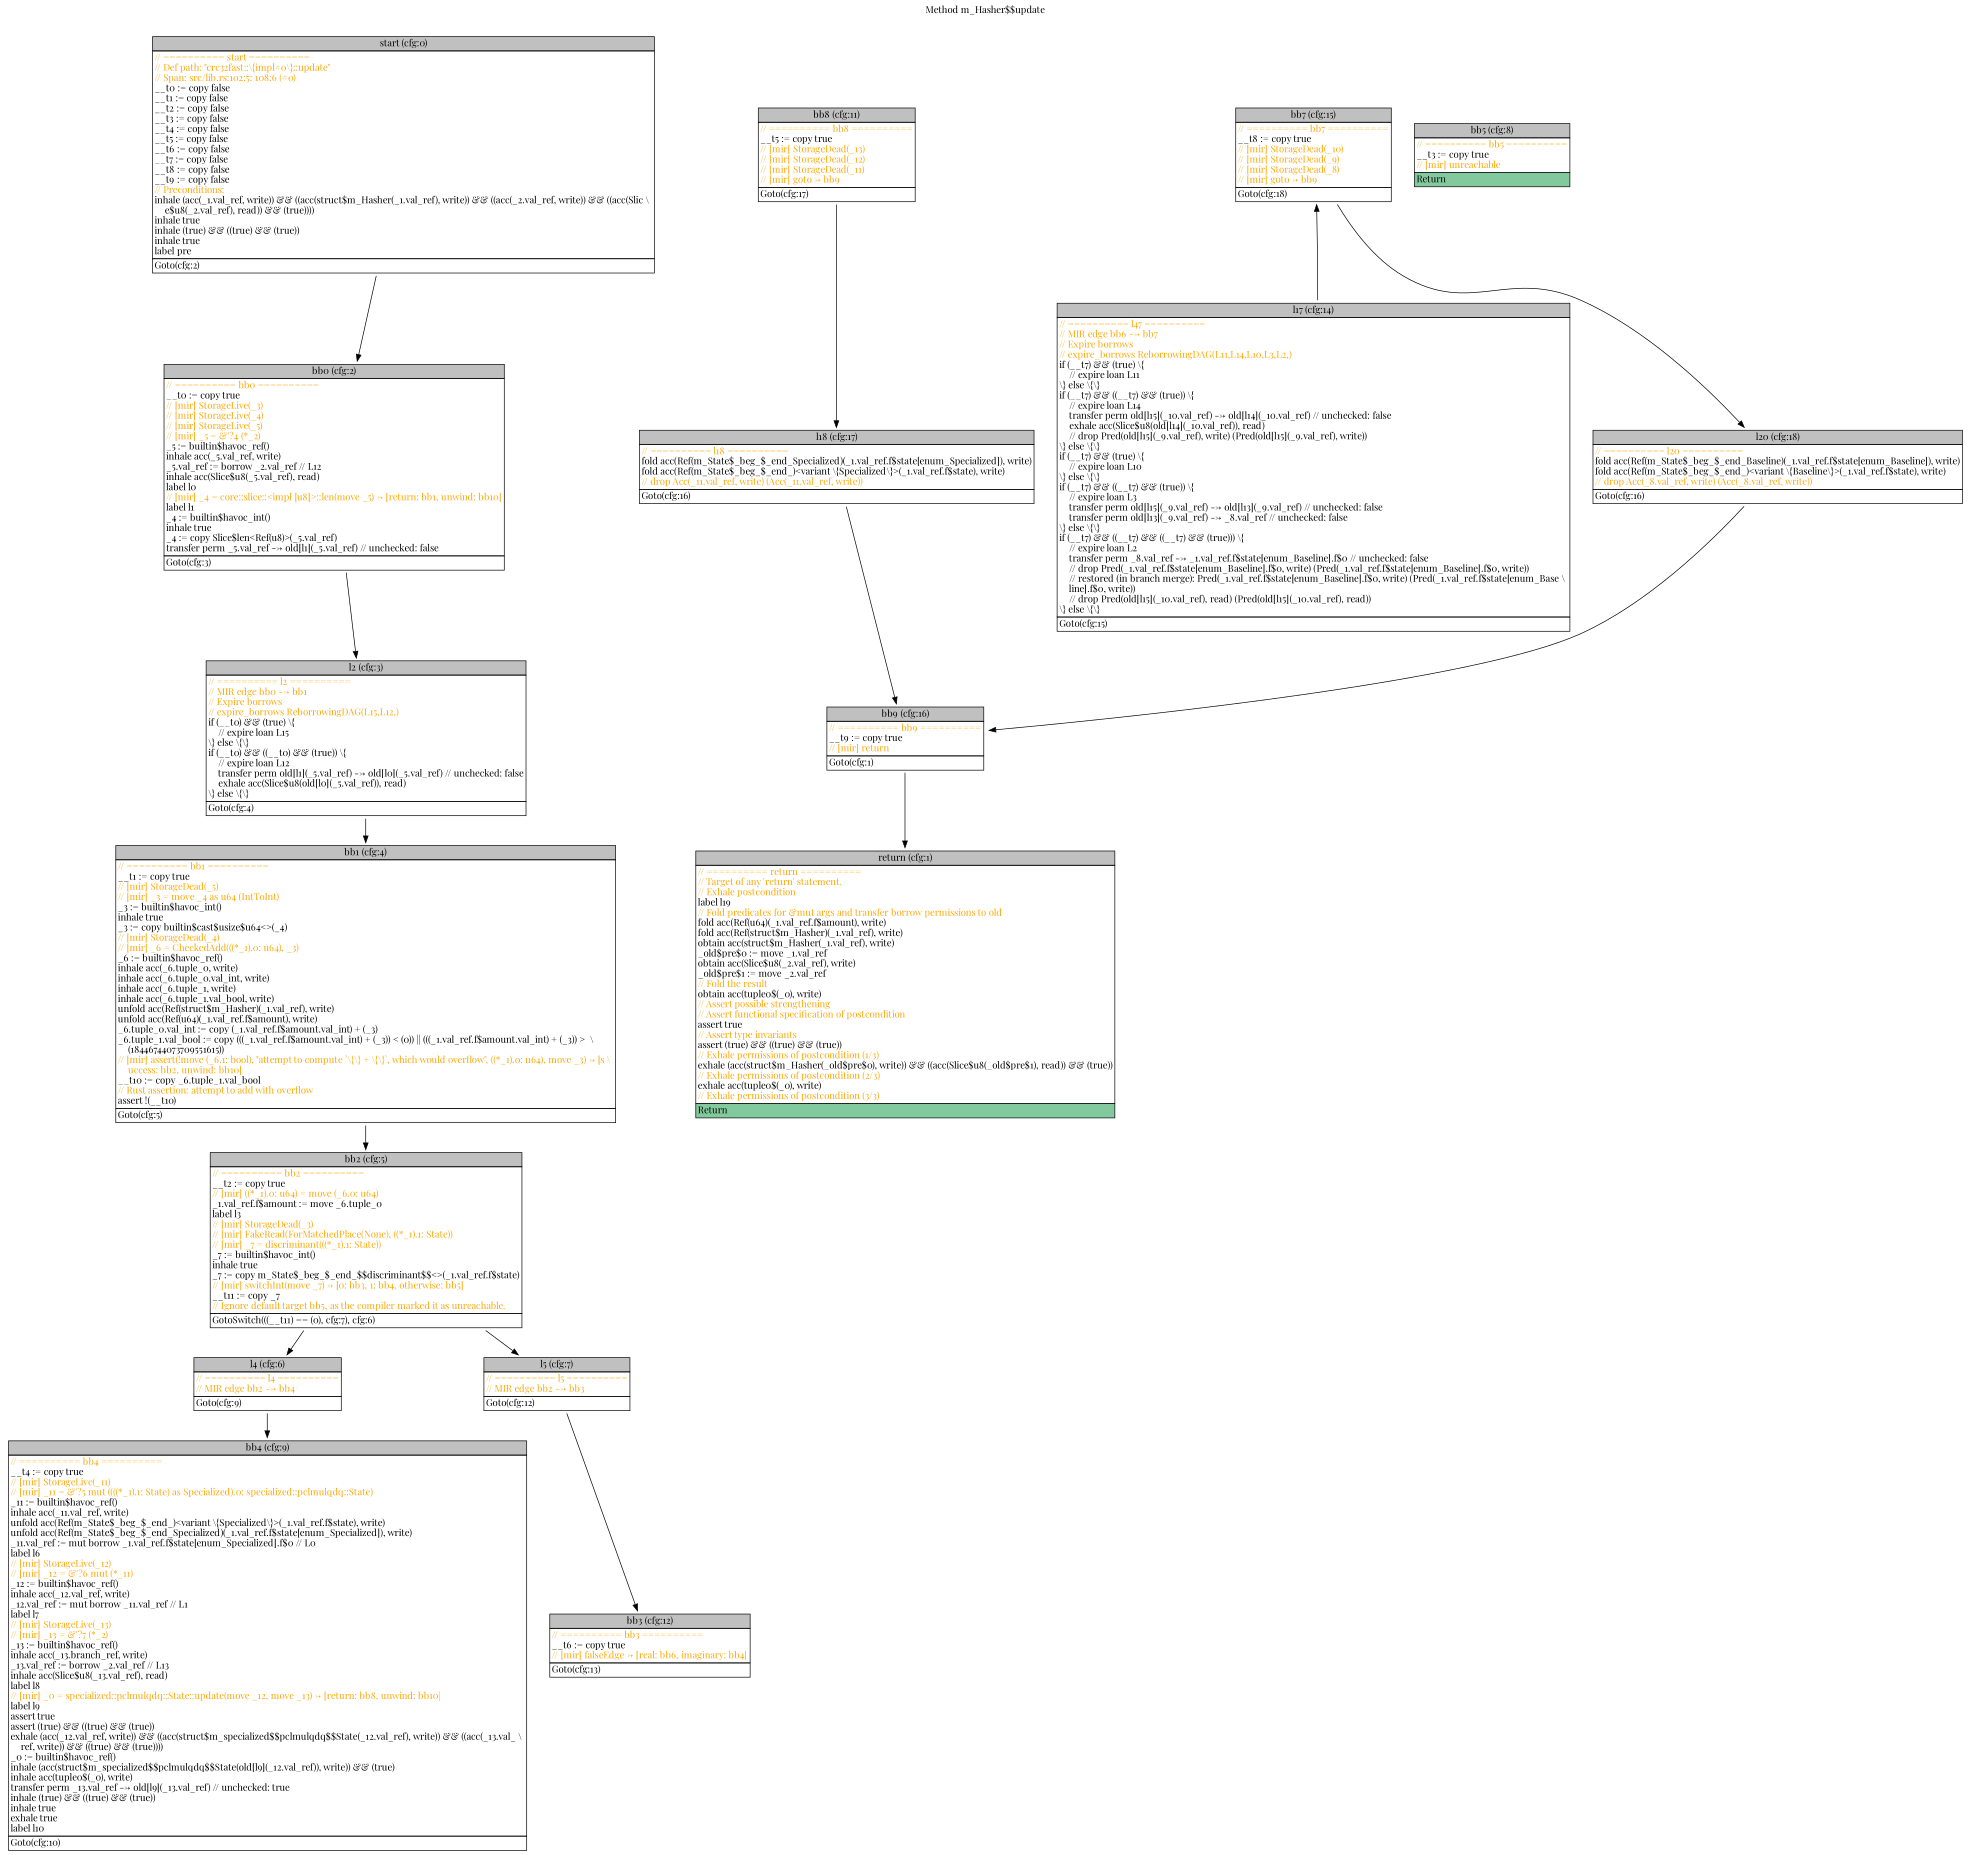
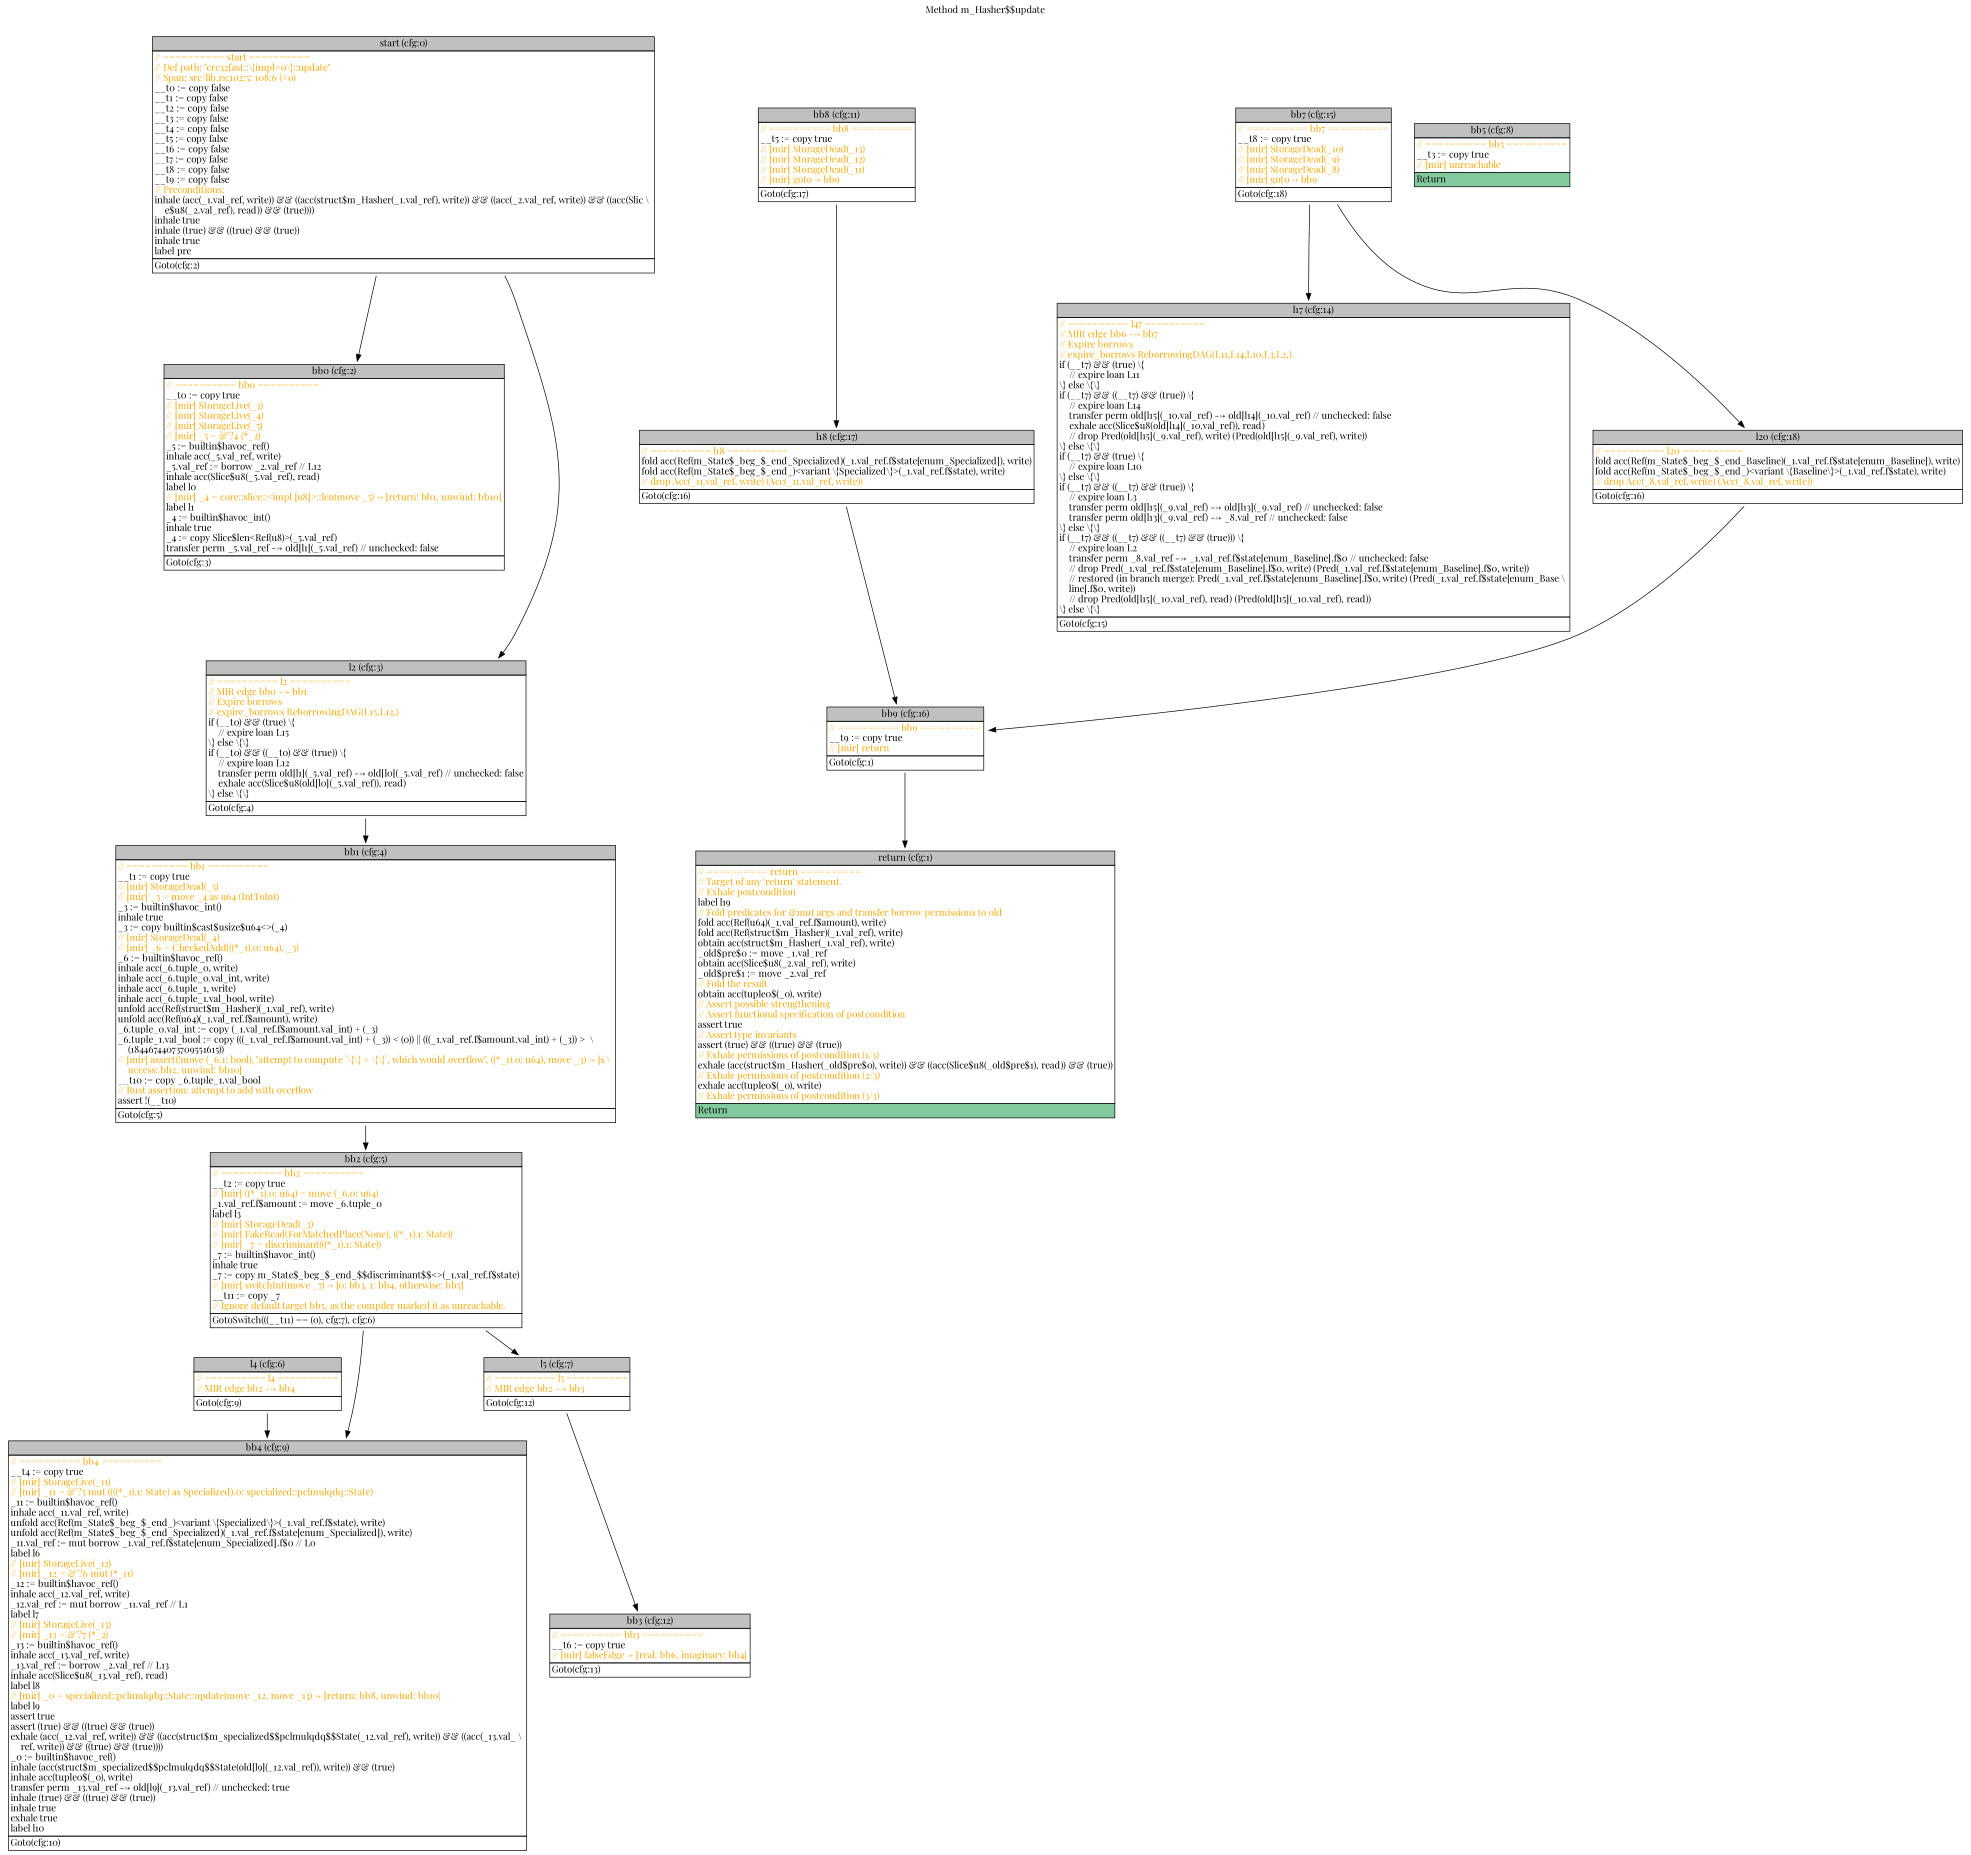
(1317, 256) -> (1309, 249)
(351, 612) -> (558, 466)
(297, 1340) -> (358, 1381)
(79, 1655) -> (70, 1655)
